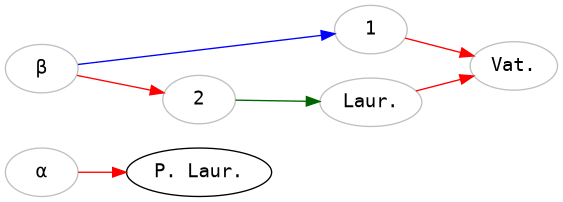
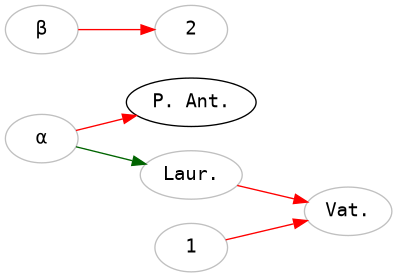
(200, 50) -> none
(271, 101) -> (104, 154)
(199, 172) -> (191, 102)
